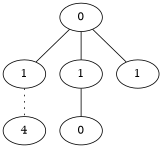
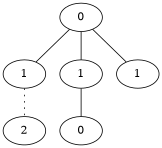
(24, 131) -> (24, 131)
